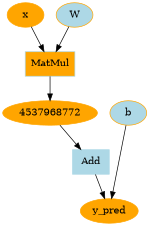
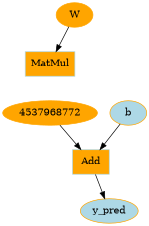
(26, 15) -> none
(75, 15) -> (75, 15)
(50, 85) -> none
(119, 159) -> (112, 134)
(91, 162) -> (91, 162)
(109, 211) -> (109, 211)
